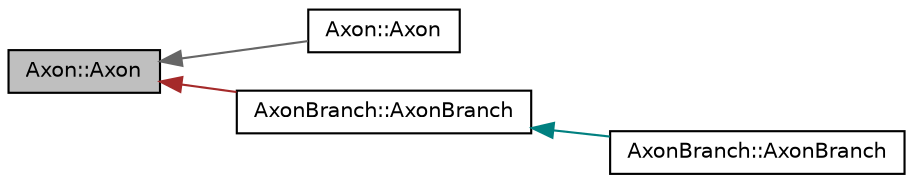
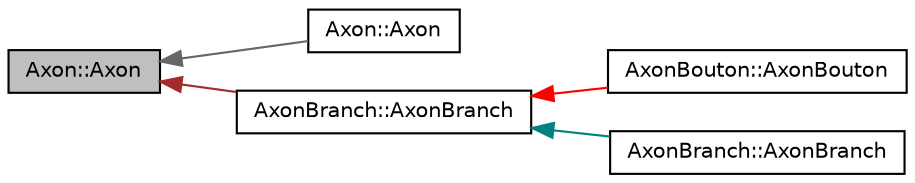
none -> (757, 71)
